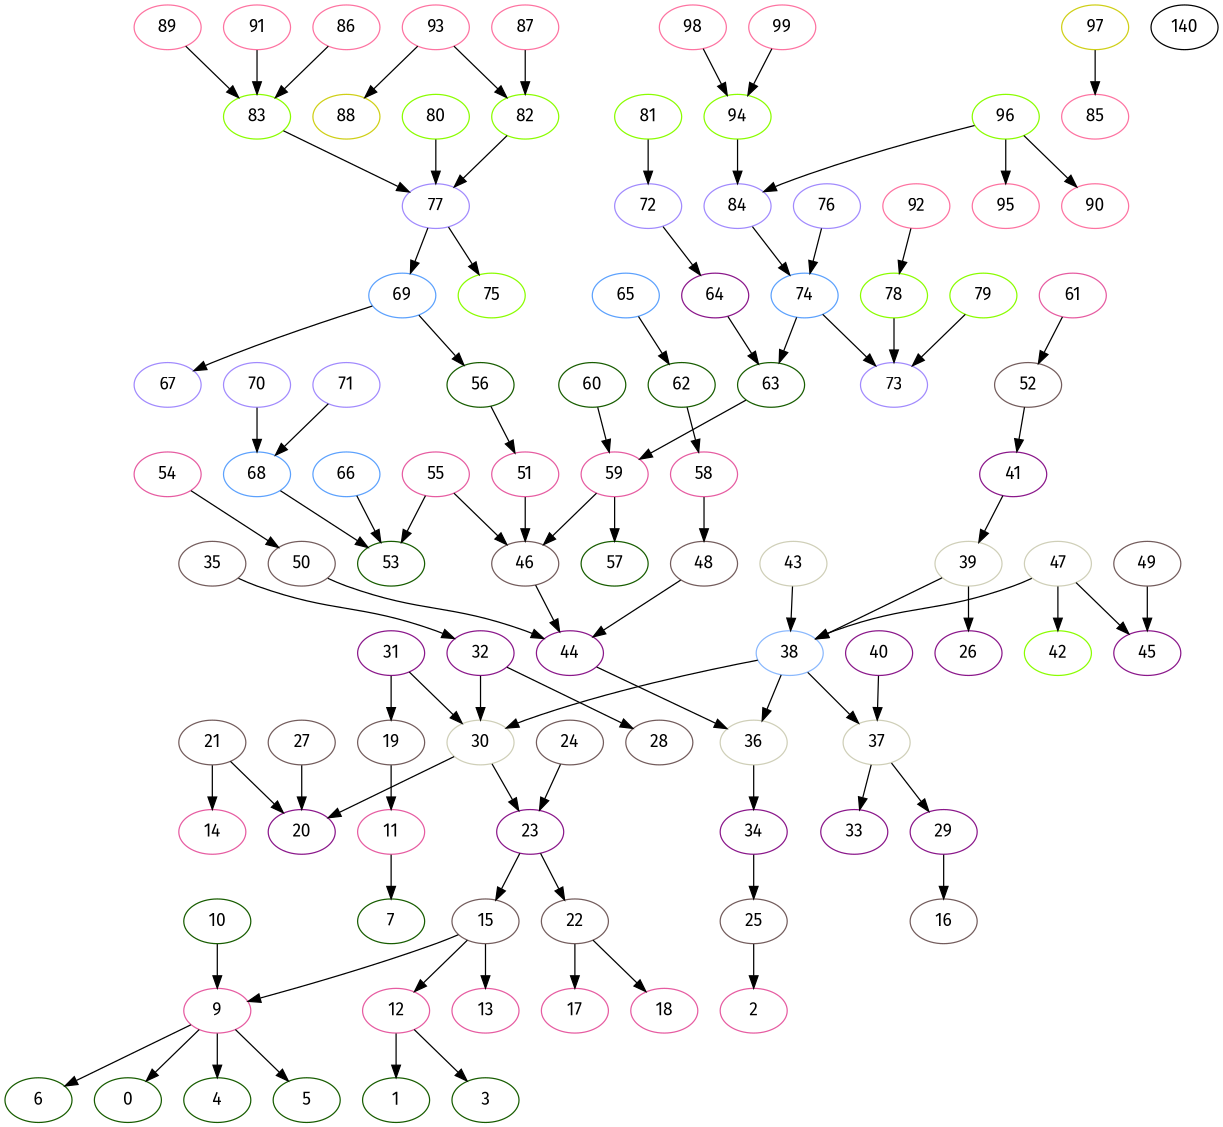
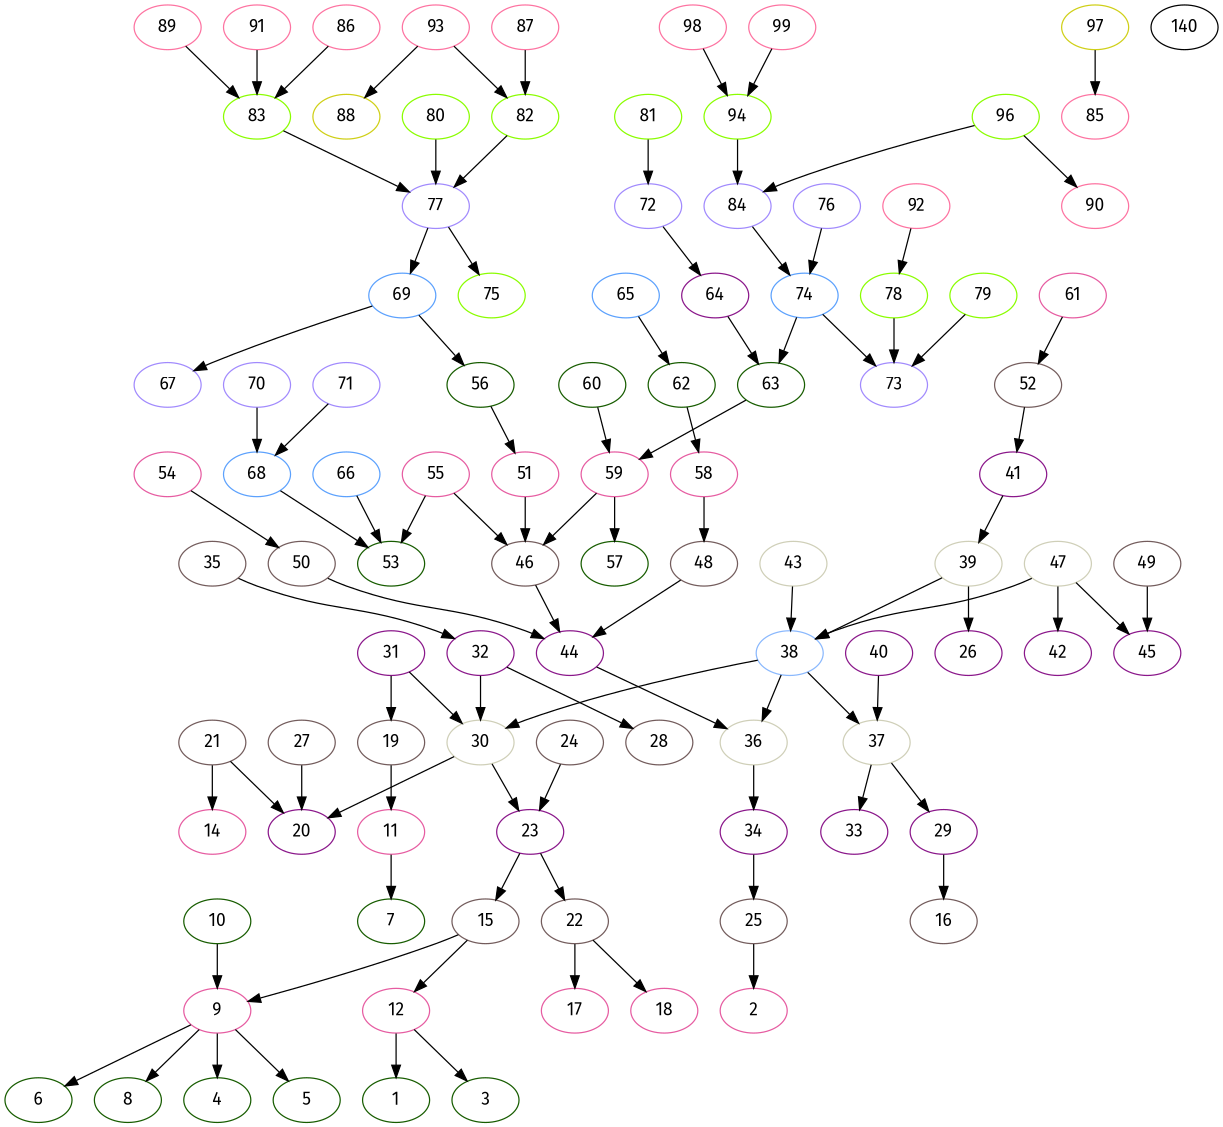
(1006, 206) -> none
(1058, 653) -> (1058, 653)
(485, 1011) -> none
(128, 1100) -> (128, 1100)
